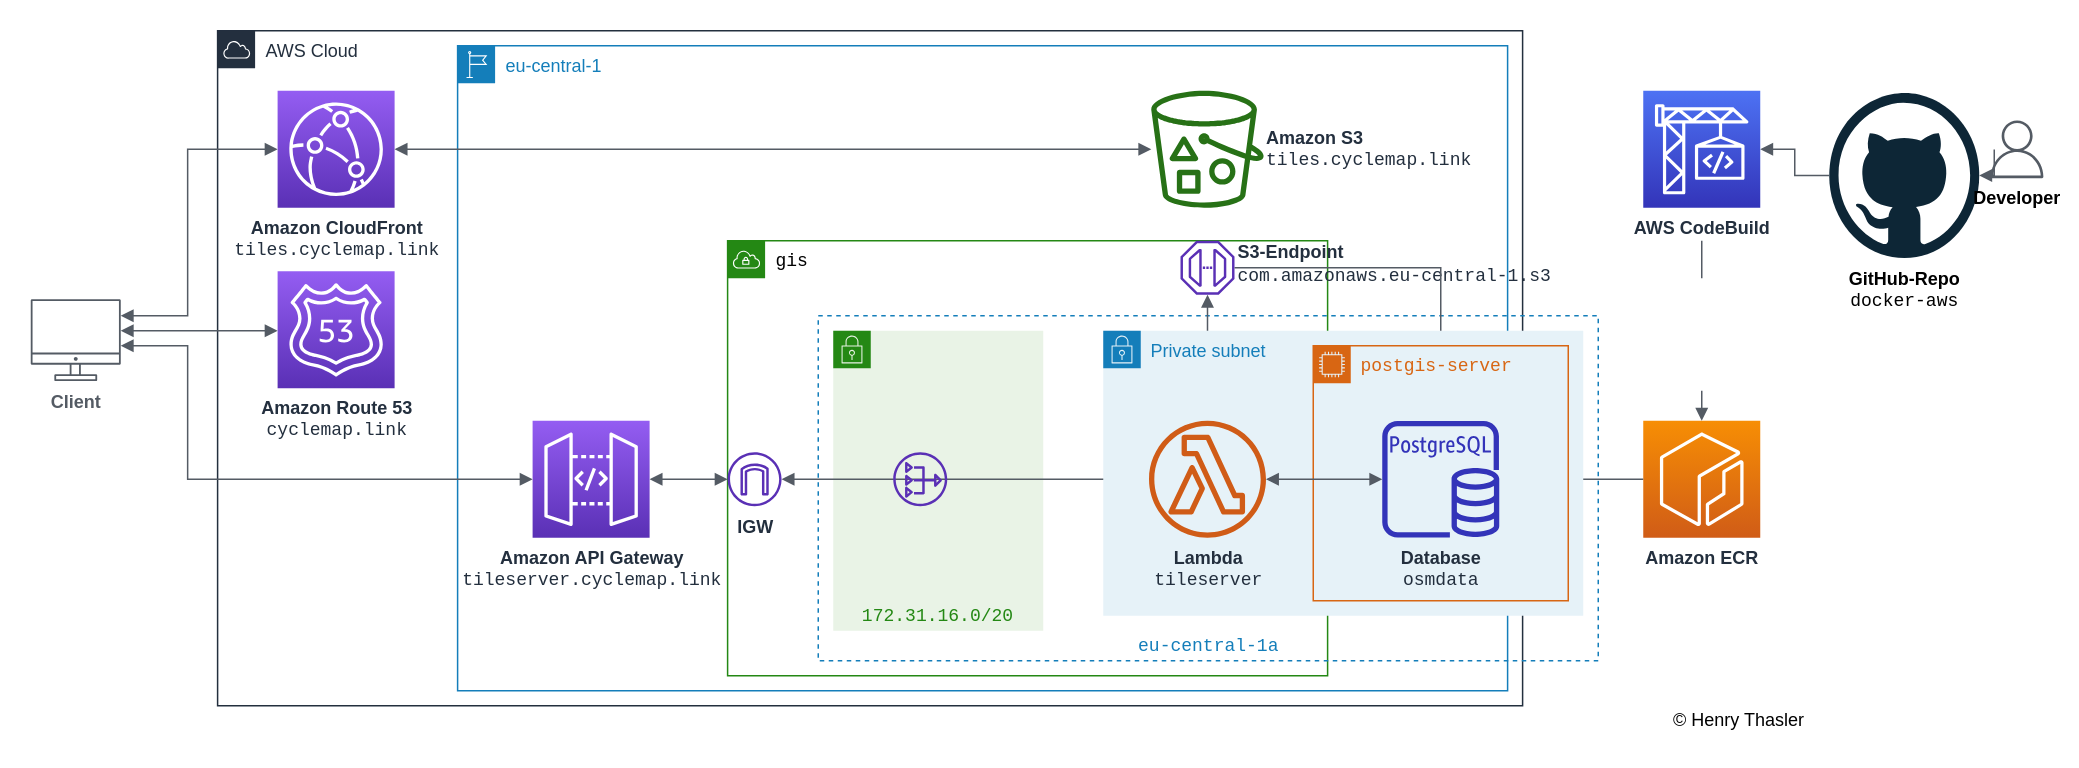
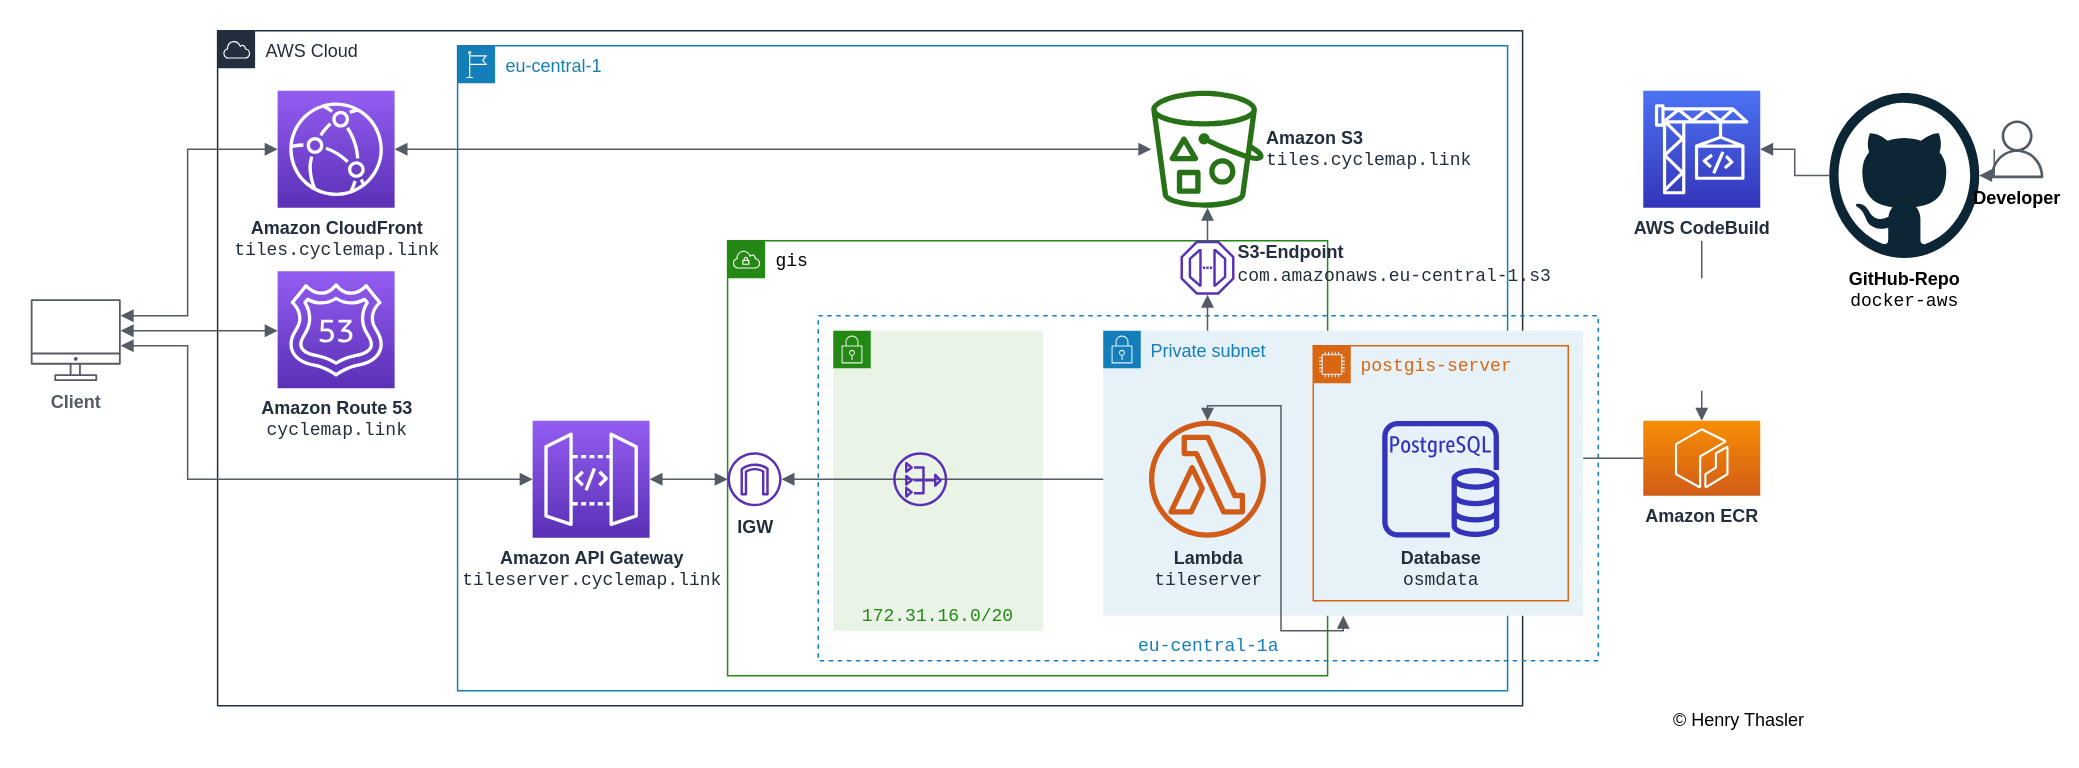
(1369, 268) -> (1208, 229)
(1324, 479) -> (1281, 514)
(1702, 479) -> (1702, 458)
